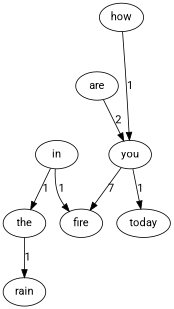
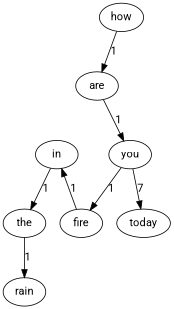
(126, 82) -> (111, 48)
(118, 120) -> (118, 120)
(56, 188) -> (70, 193)
(111, 189) -> (111, 189)
(140, 189) -> (140, 189)
